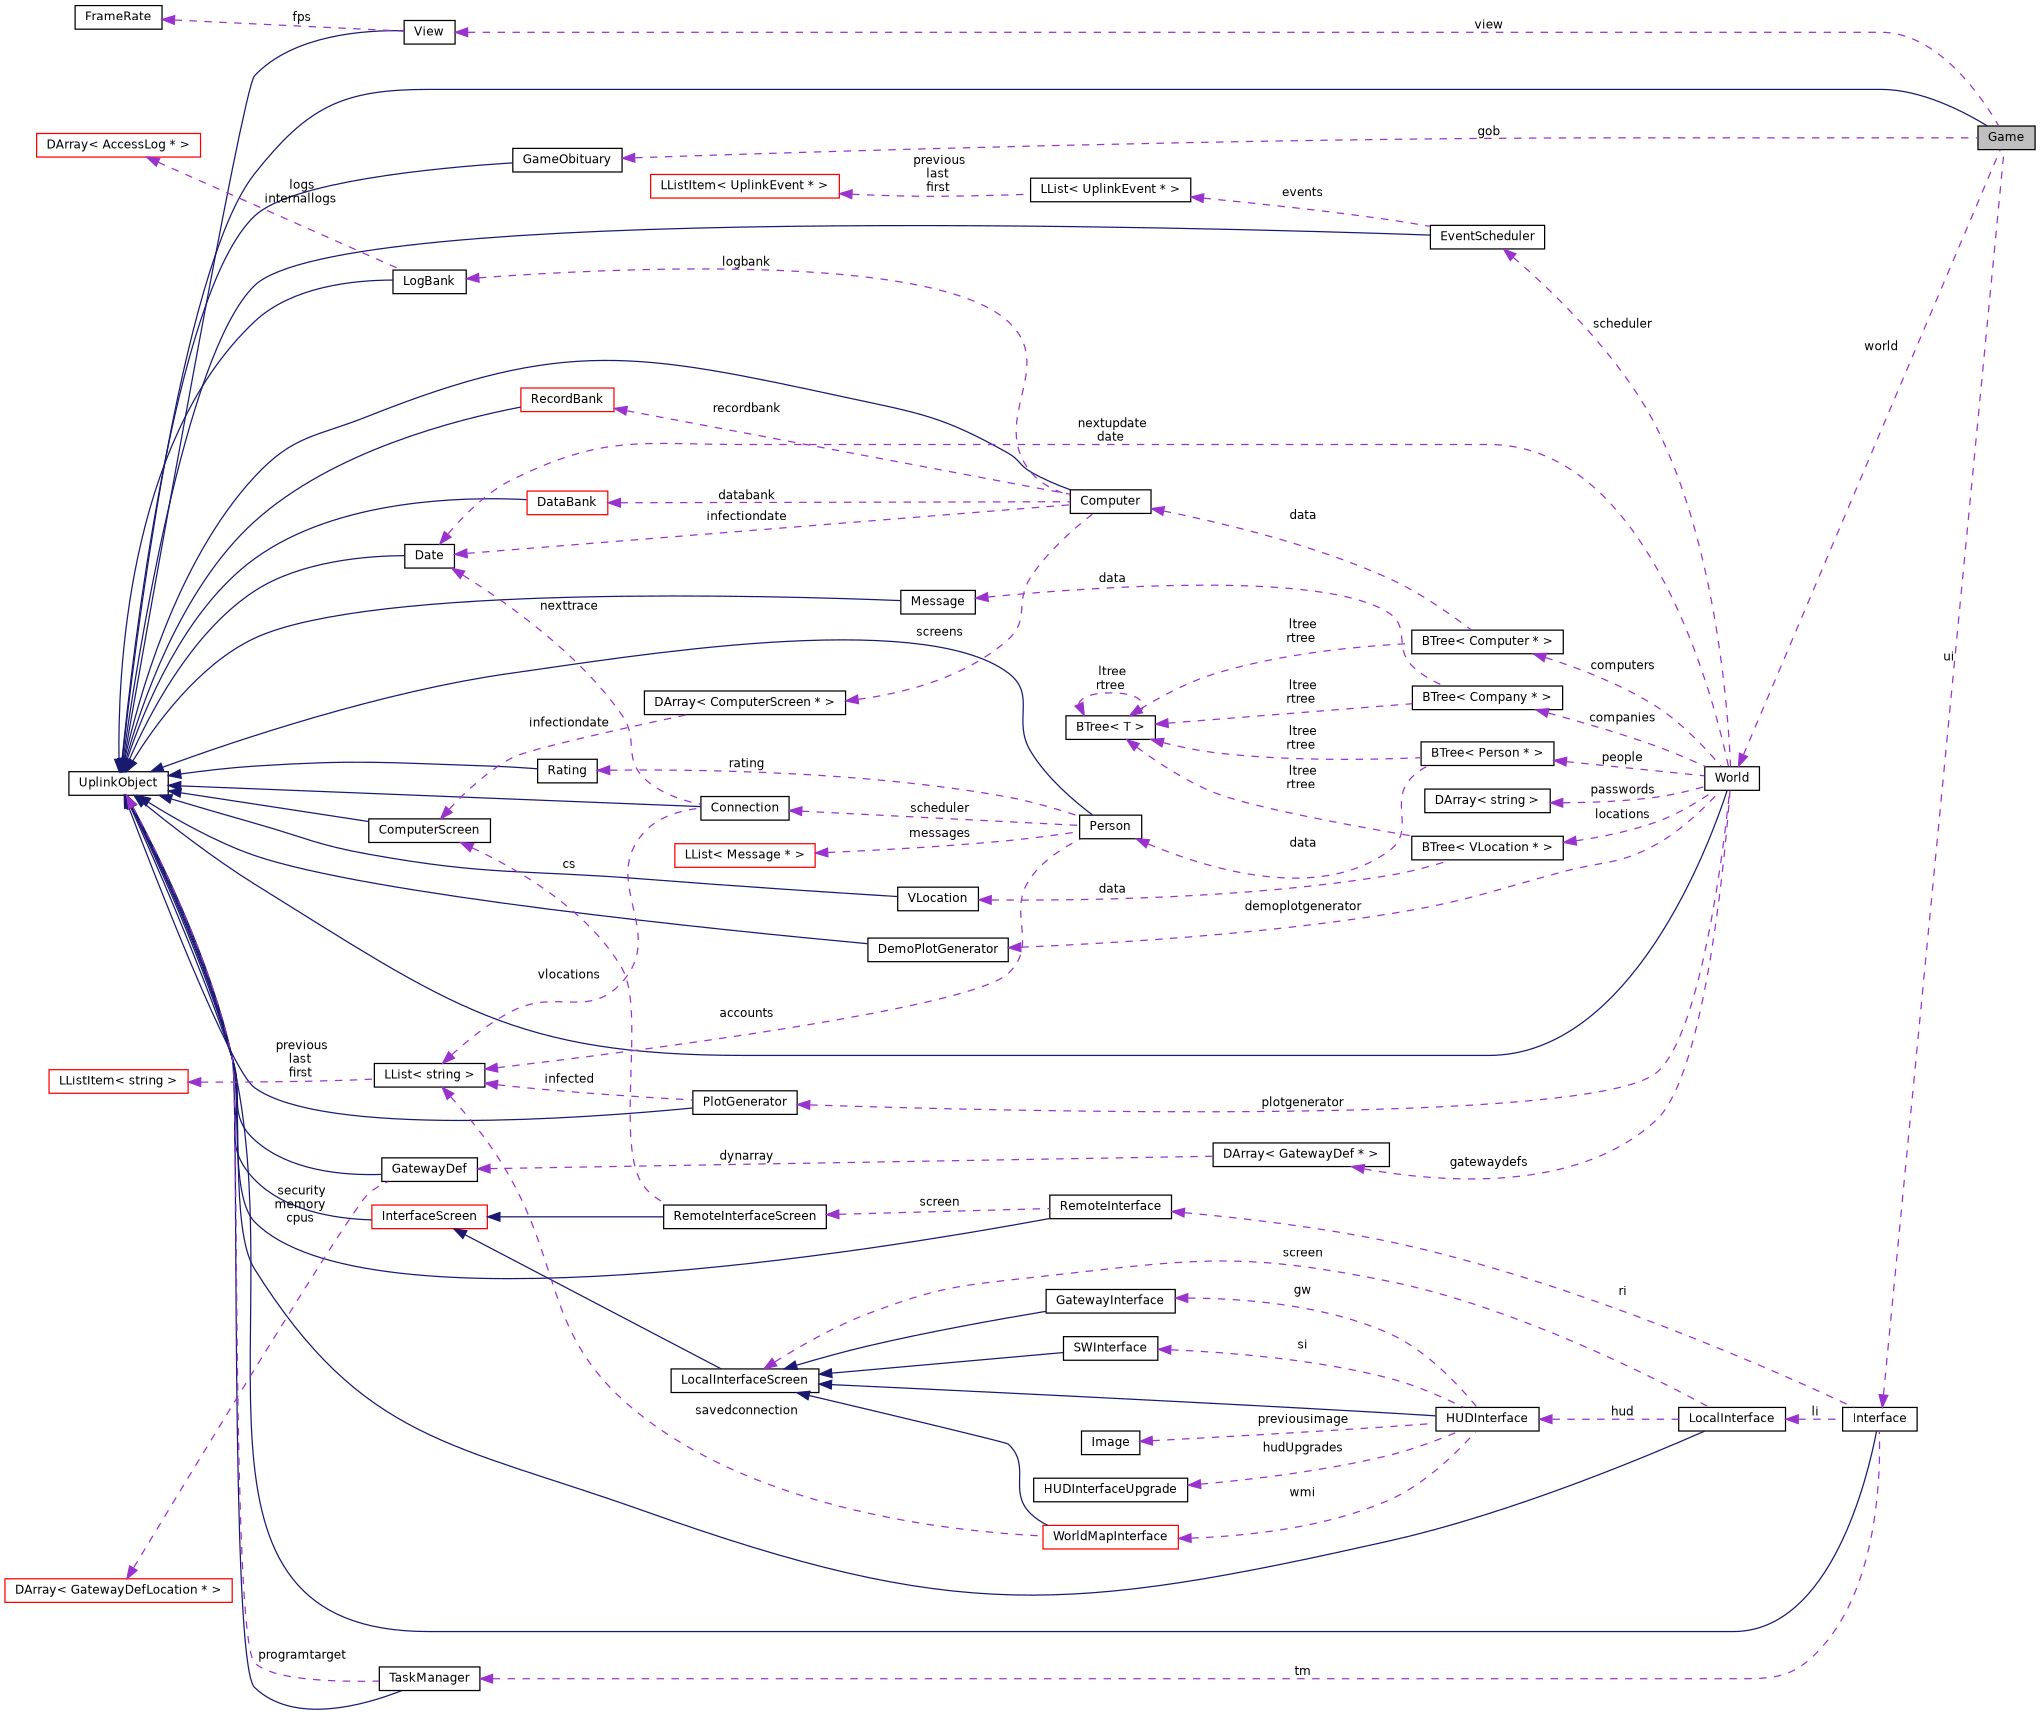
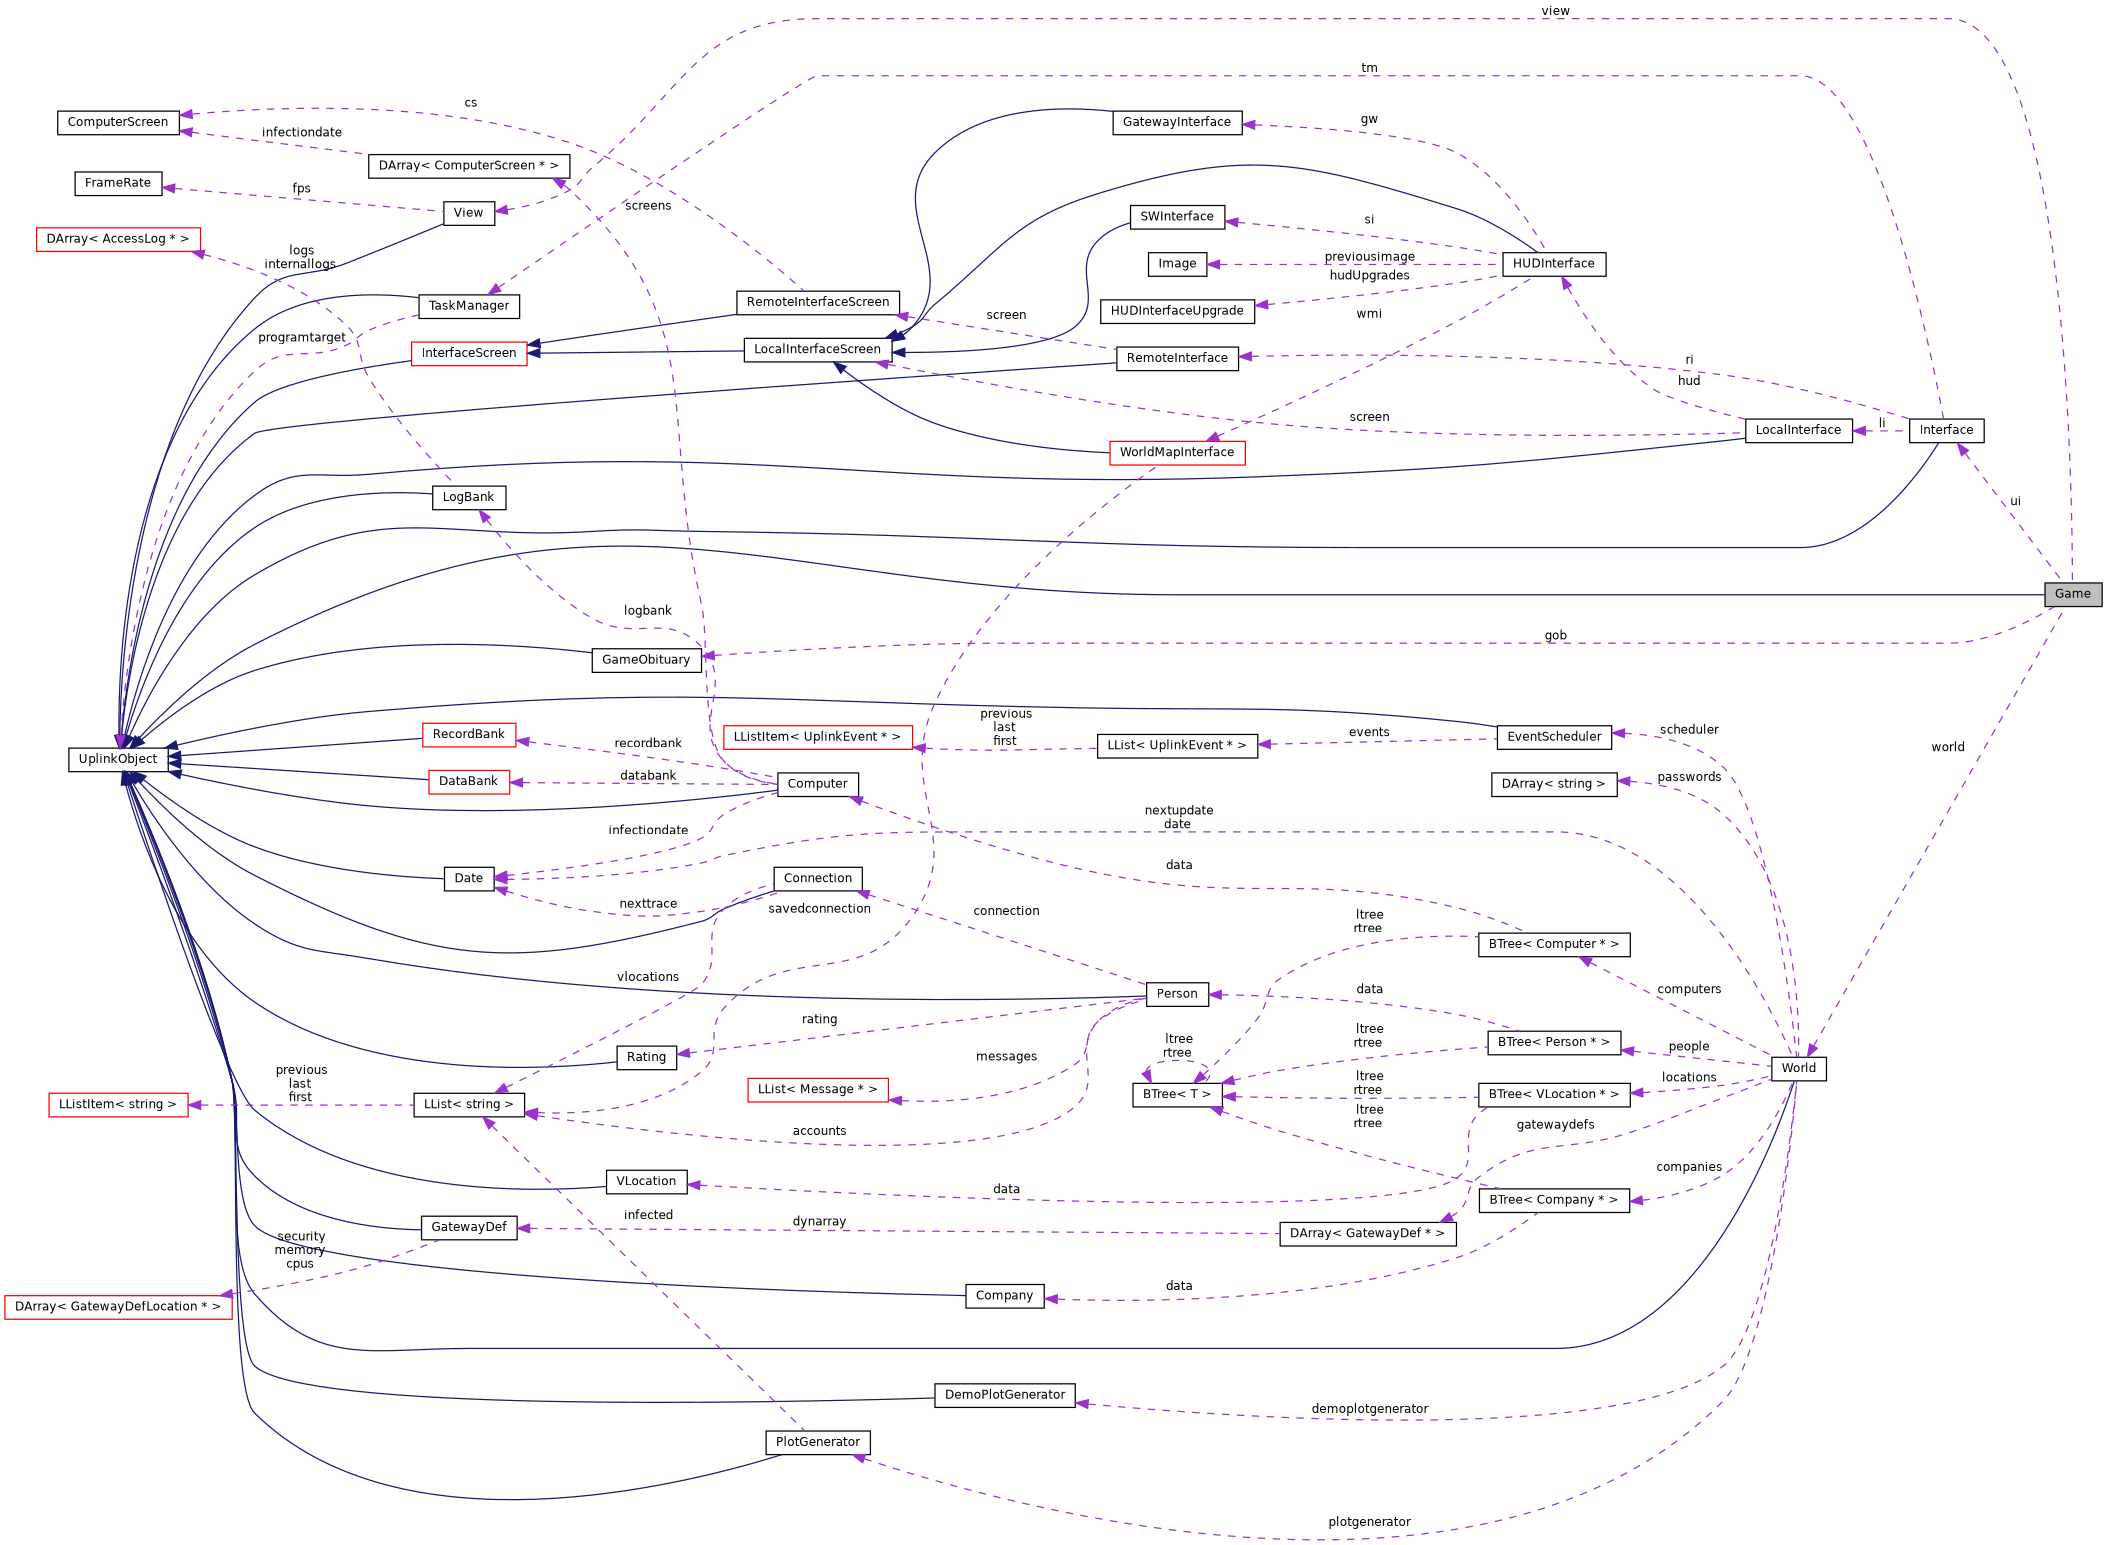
(938, 602) -> (1005, 1296)
(275, 807) -> none
(938, 809) -> (1005, 912)
